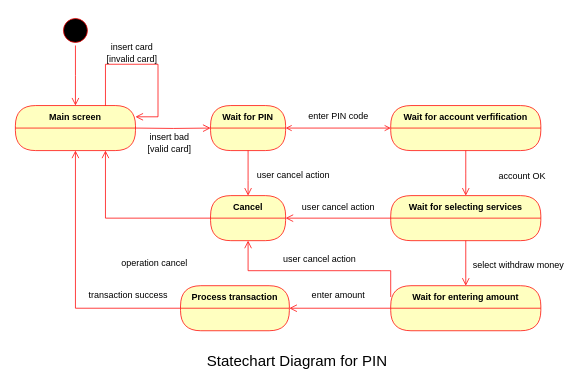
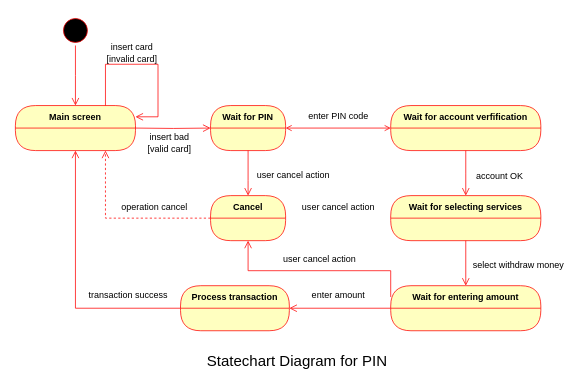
(522, 177) -> (499, 177)
(125, 218) -> (125, 218)
(338, 218) -> none
(154, 263) -> (154, 207)
